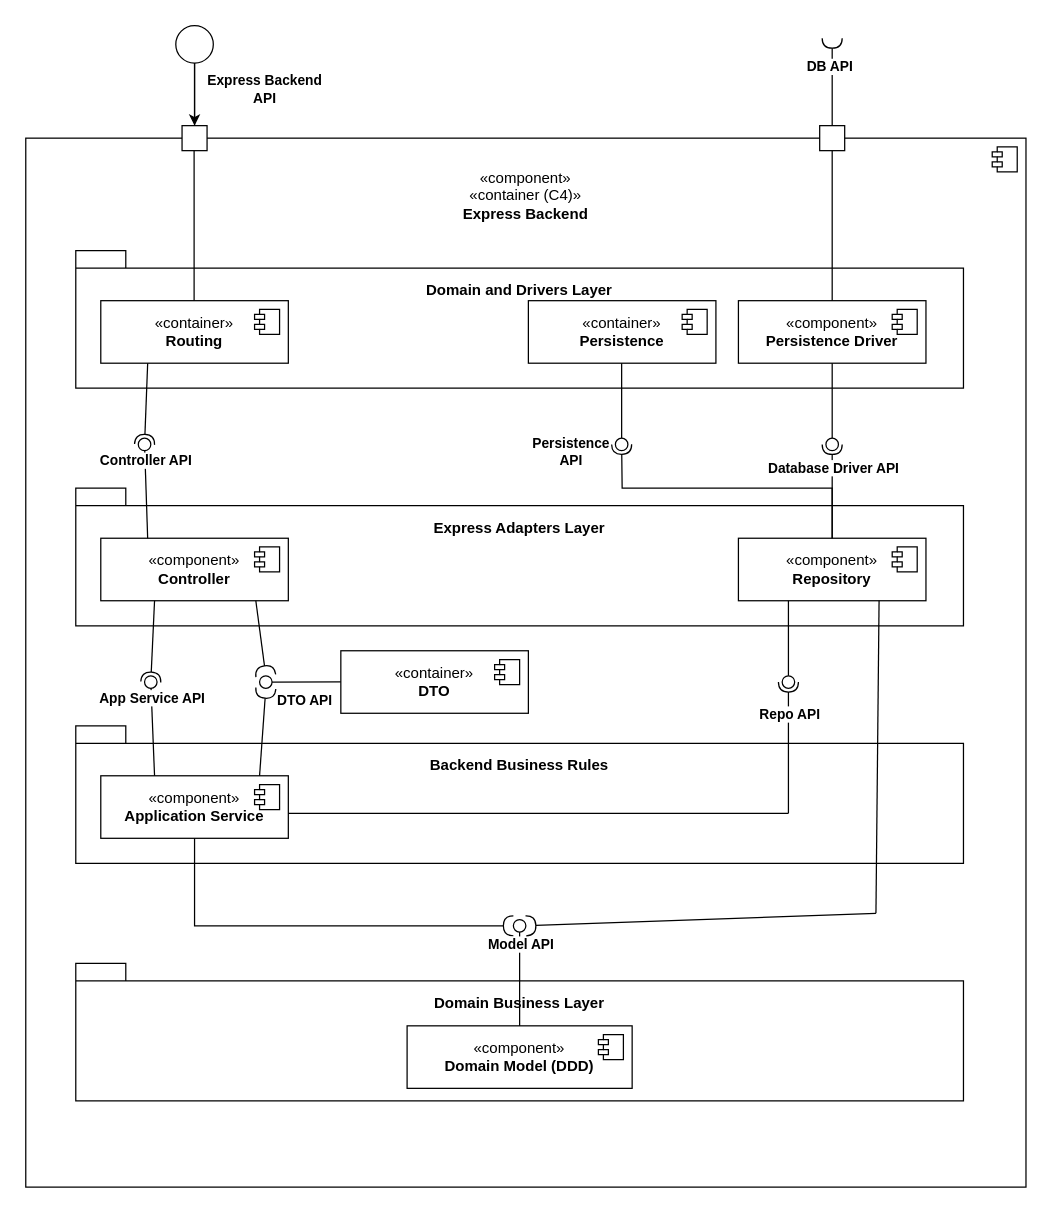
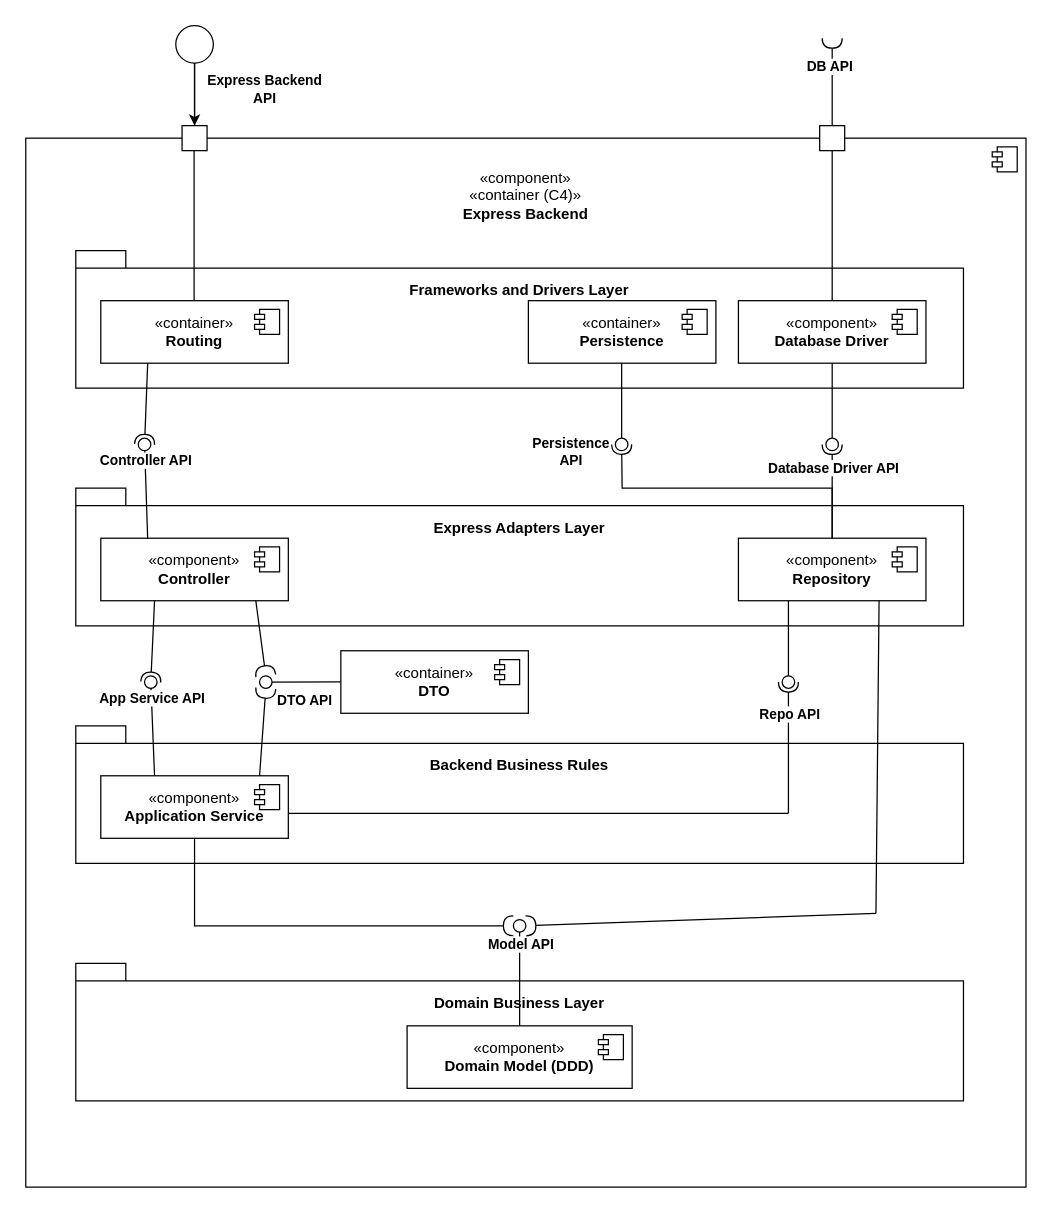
(519, 326) -> (519, 326)
(832, 332) -> (832, 332)
